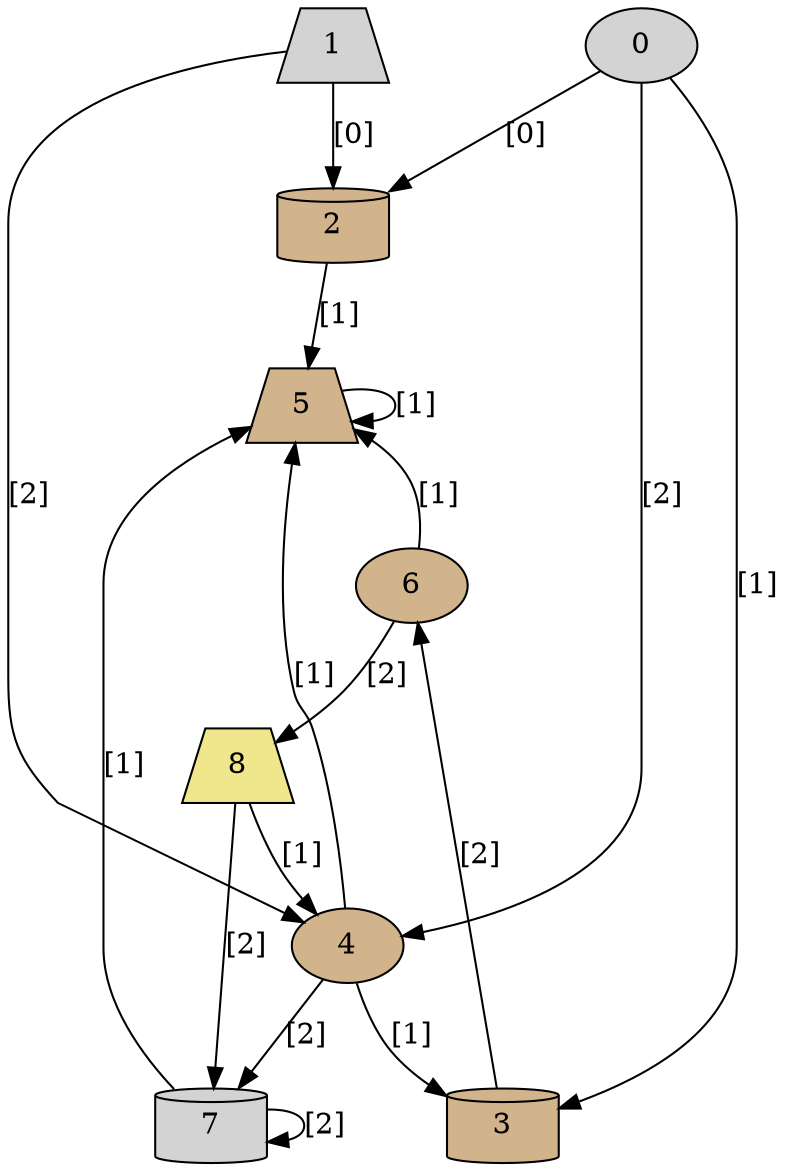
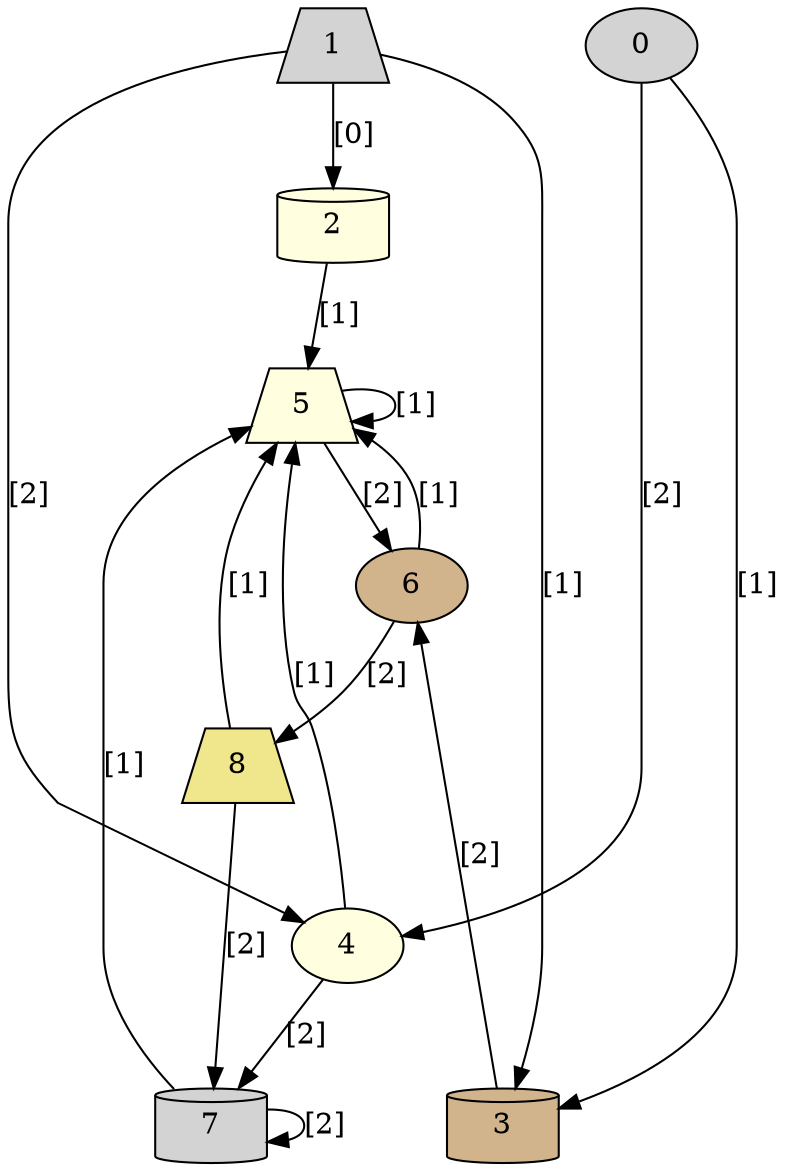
(504, 126) -> none
(333, 226) -> (333, 226)
(302, 406) -> (302, 406)
none -> (352, 488)
(271, 854) -> (221, 591)
(348, 946) -> (348, 946)
(383, 1041) -> (542, 516)
